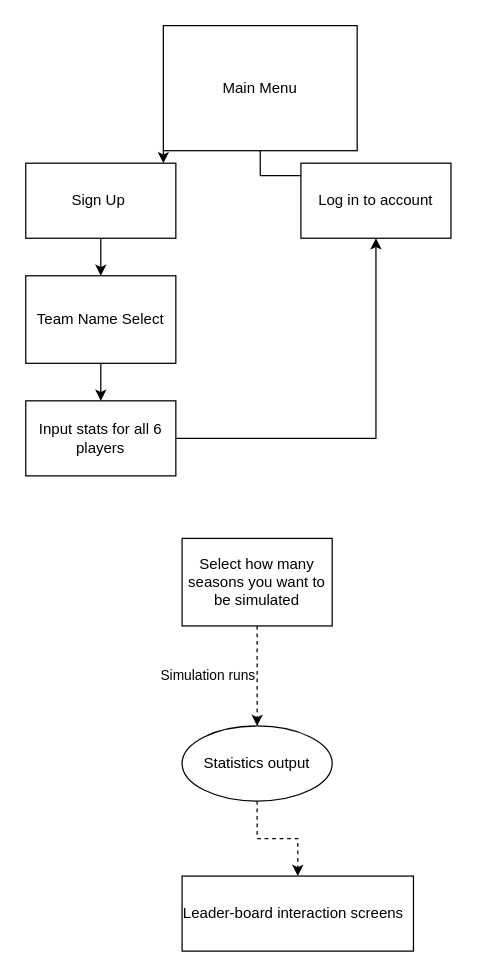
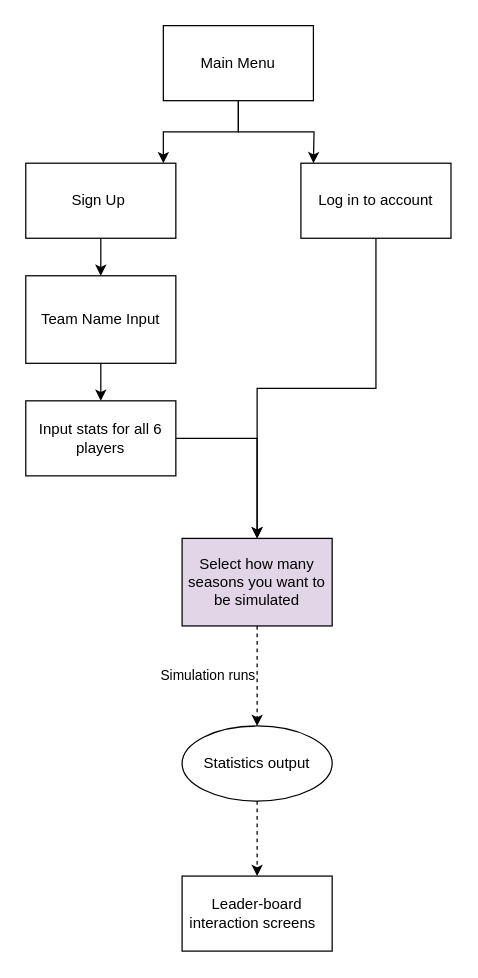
(260, 88) -> (238, 63)
(101, 319) -> (101, 319)
none -> (290, 388)
(339, 438) -> (254, 438)
(257, 582) -> (257, 582)
(298, 913) -> (257, 913)
